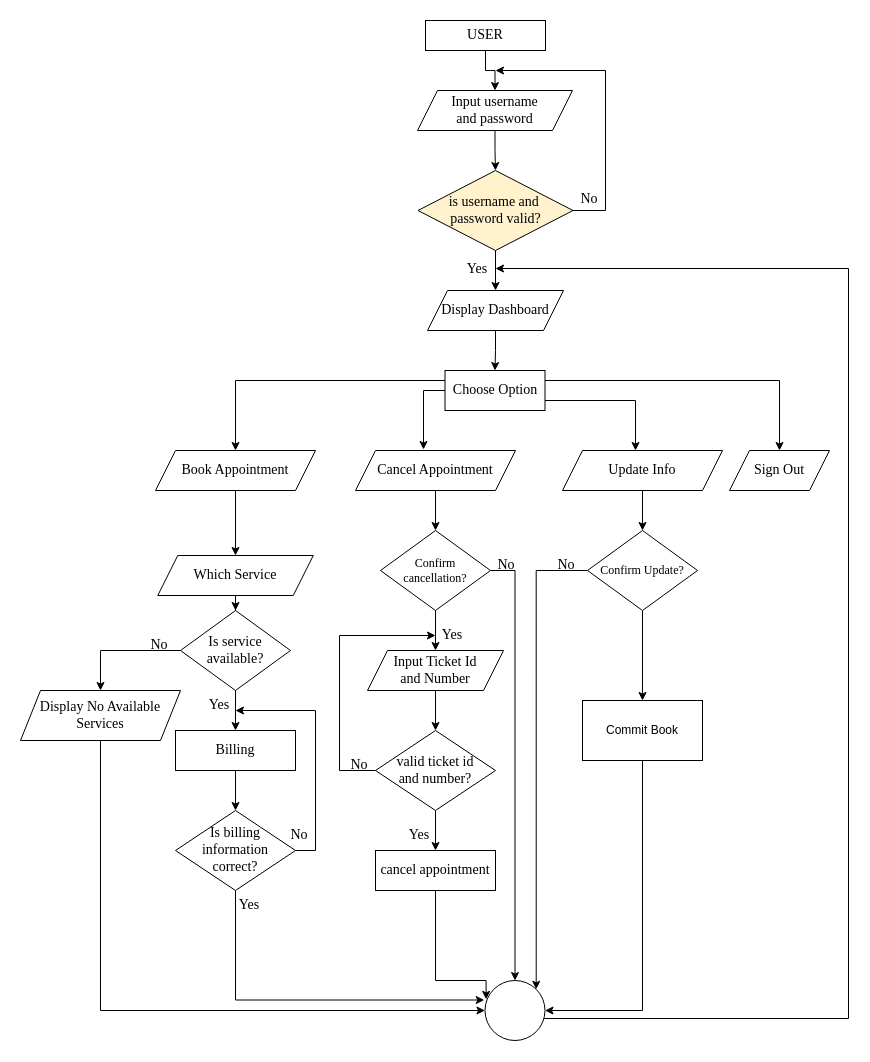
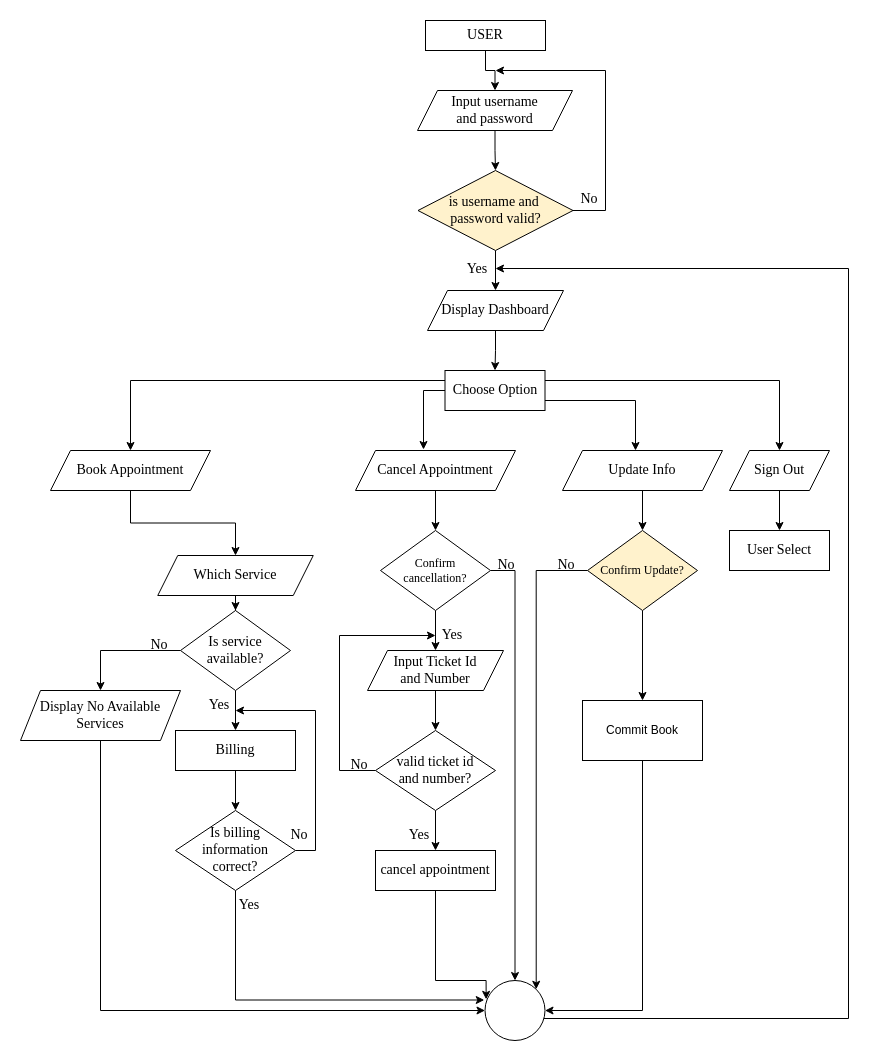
(236, 471) -> (131, 471)
none -> (780, 507)
none -> (780, 551)
(643, 571) -> (643, 571)
